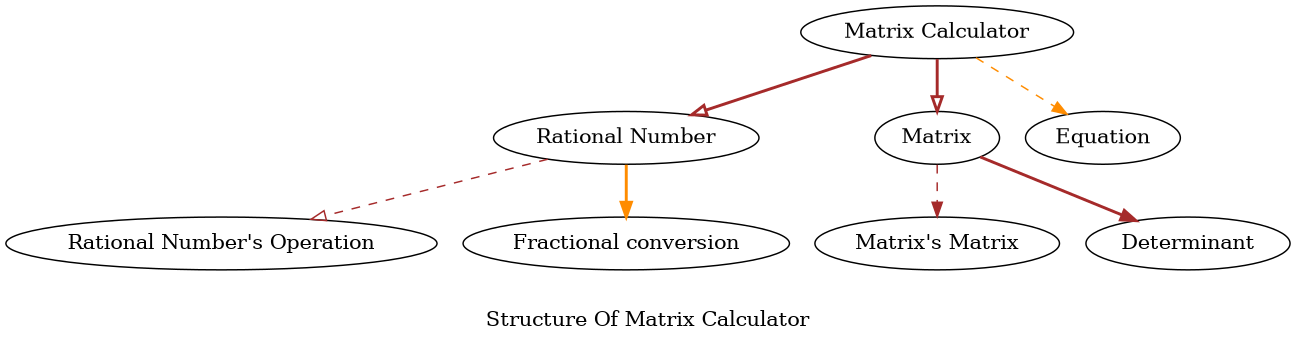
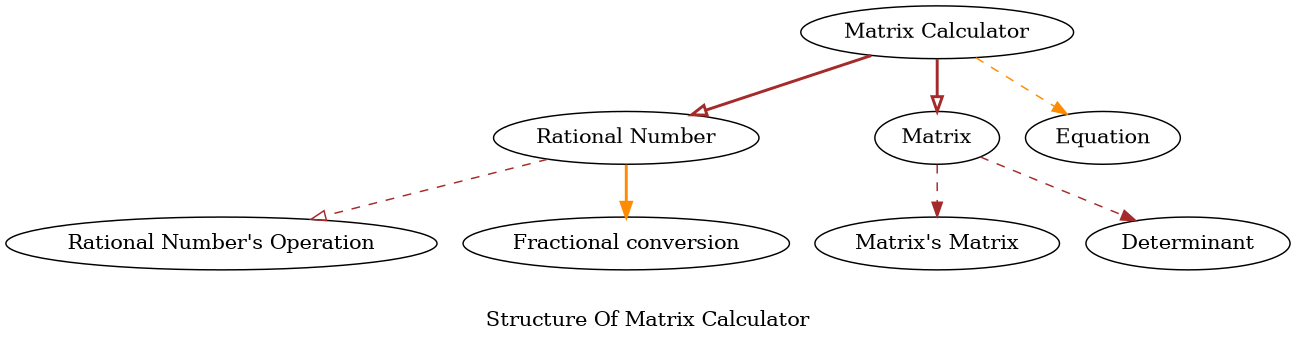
(1051, 186) -> (1051, 186)
